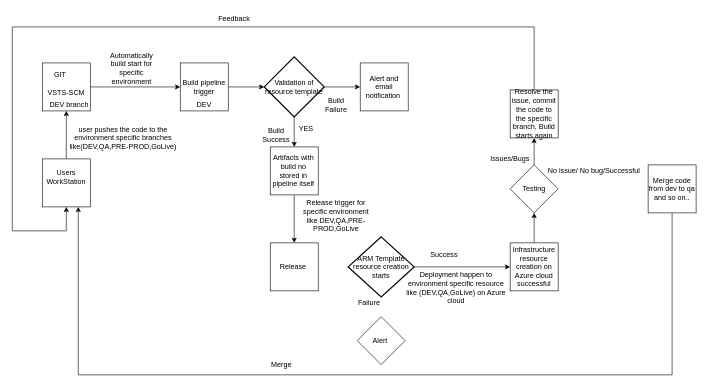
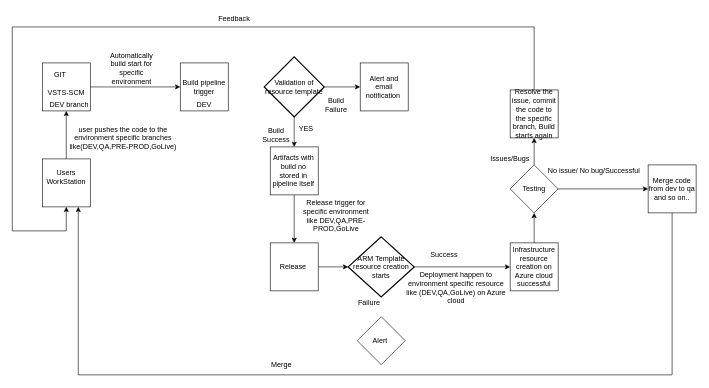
(258, 87) -> none
none -> (642, 189)
none -> (342, 267)
